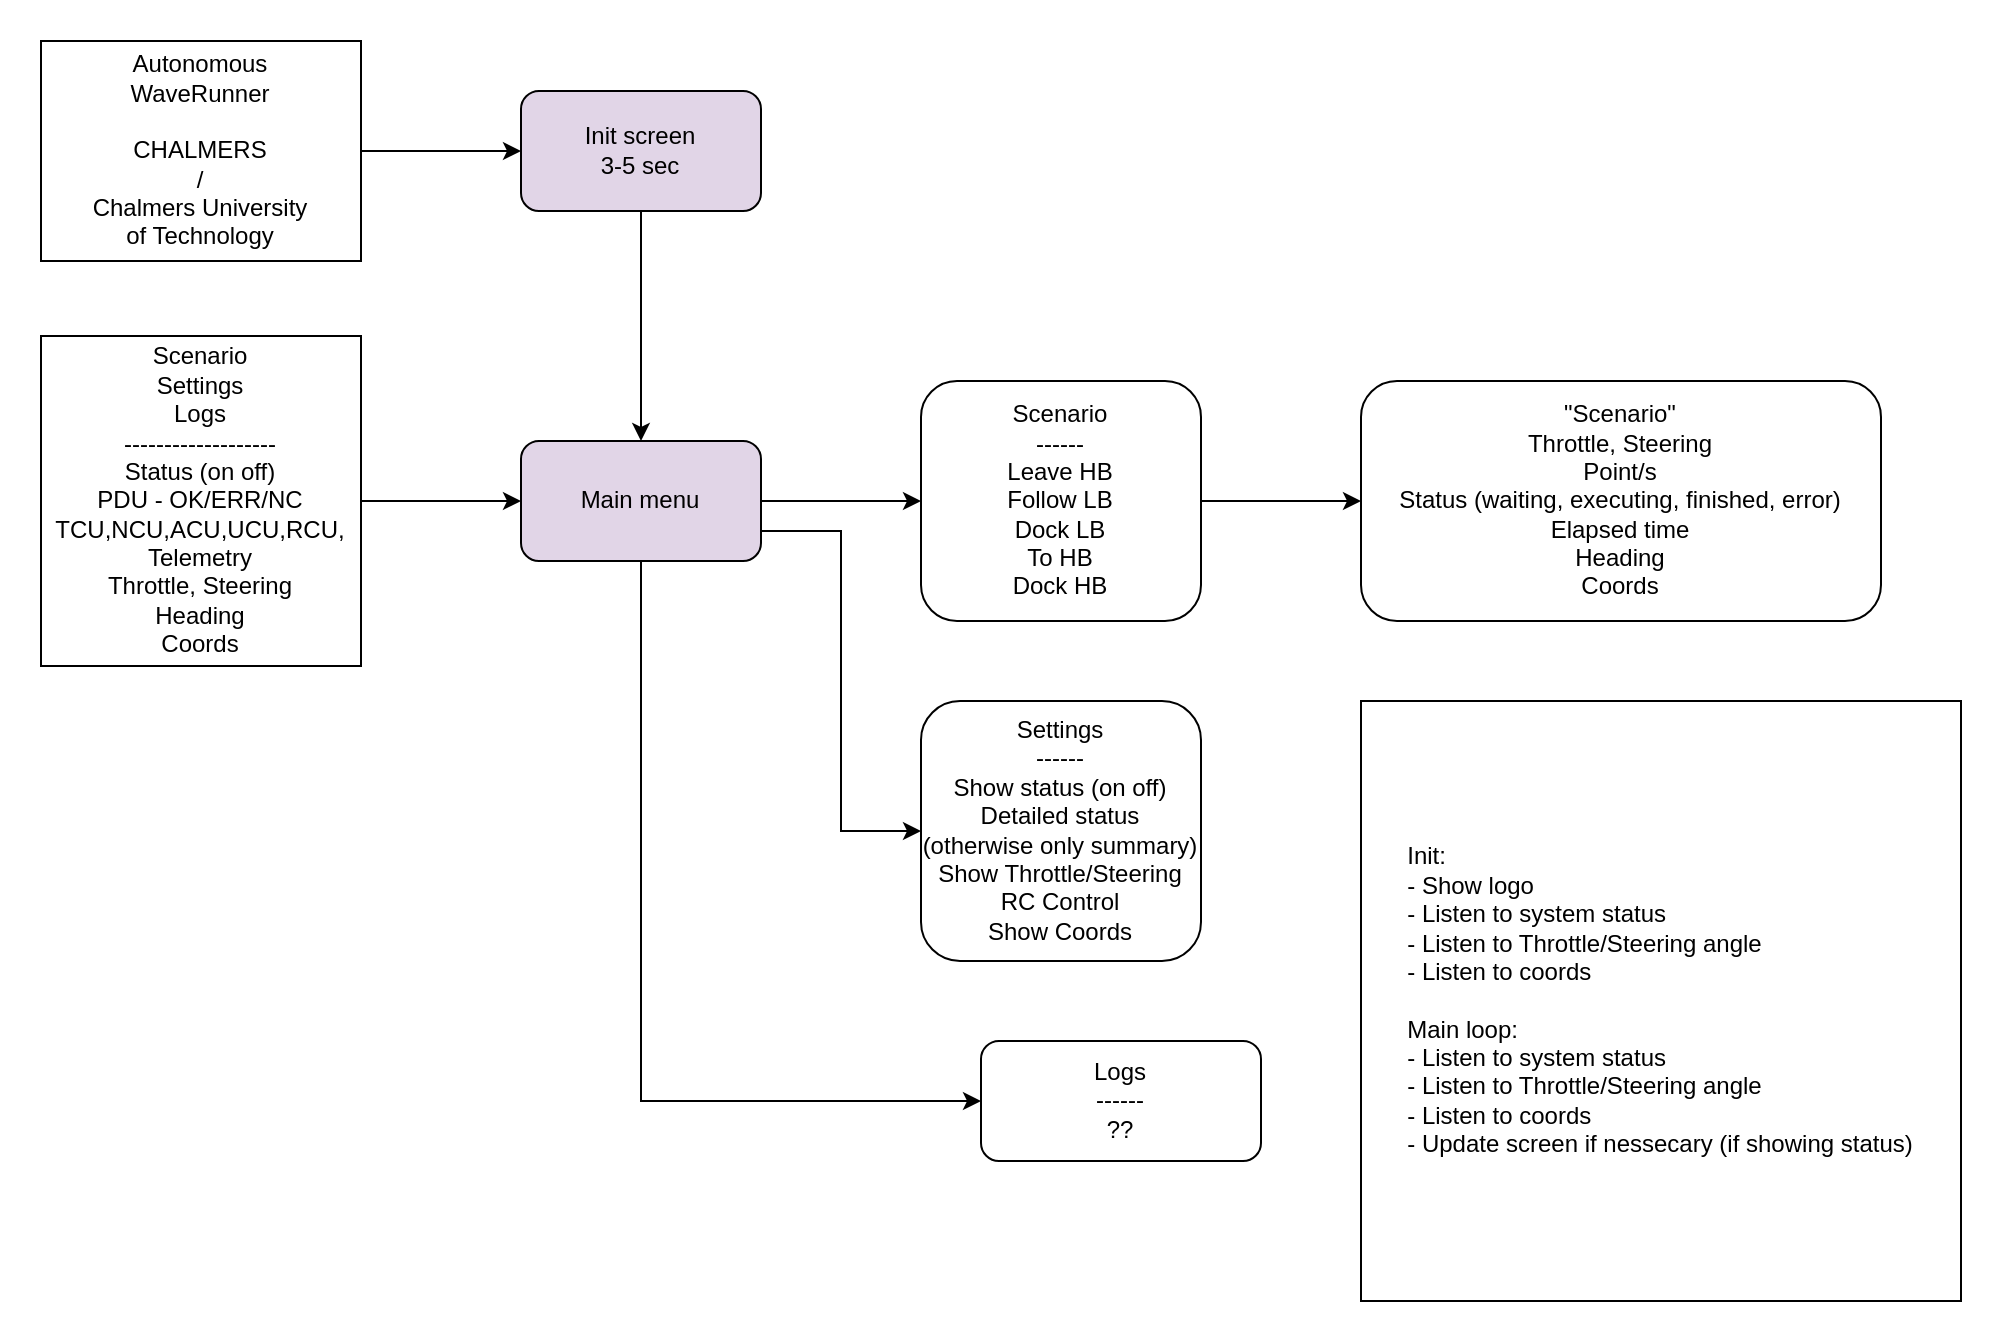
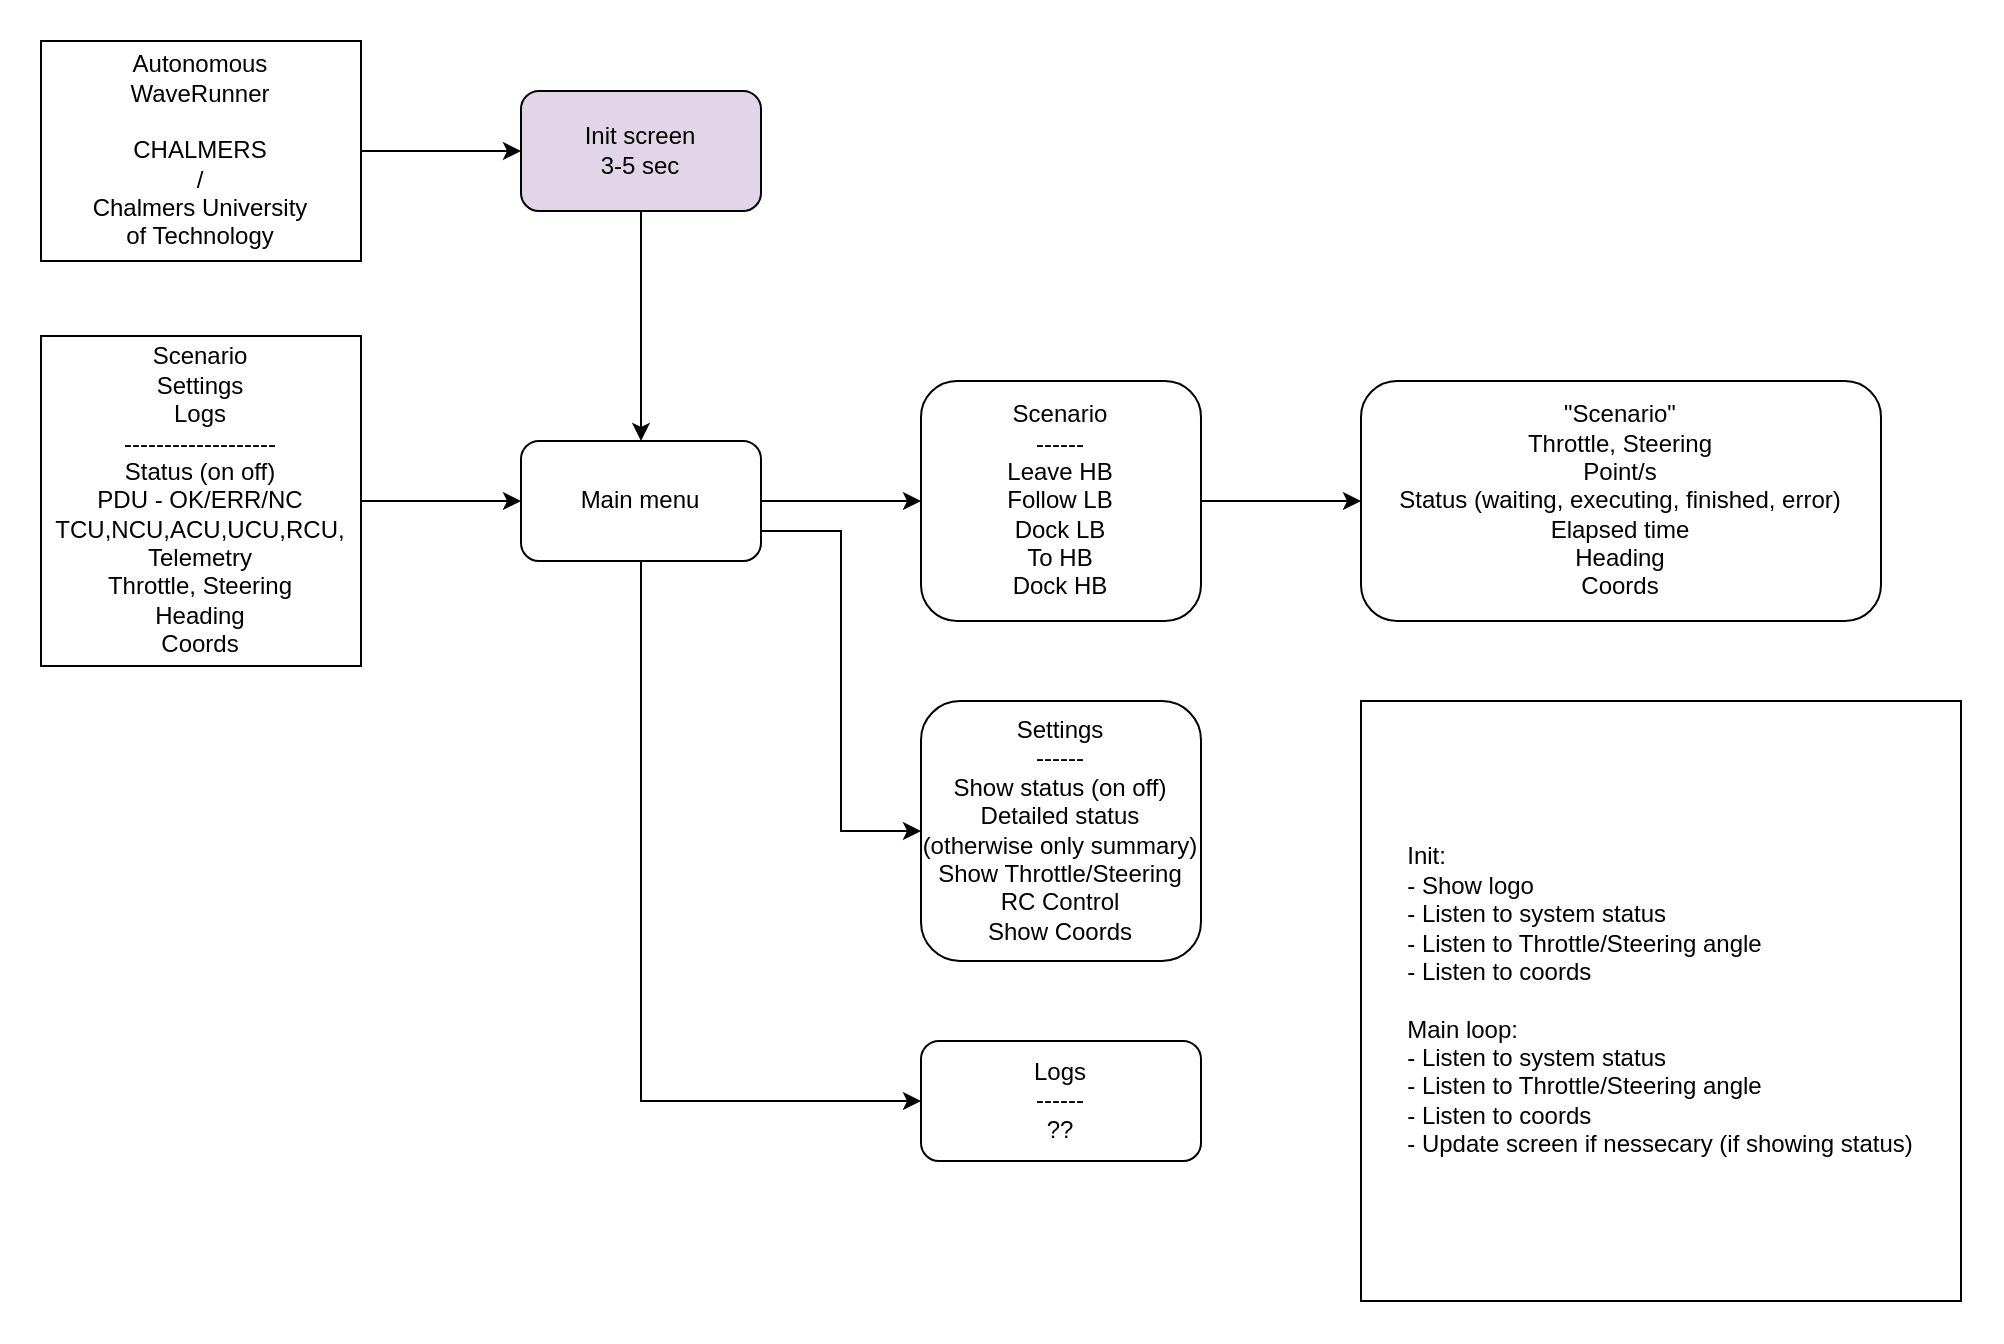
(641, 501) -> (641, 501)
(1121, 1101) -> (1061, 1101)
